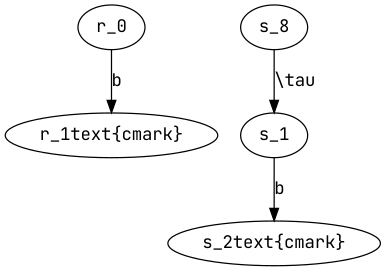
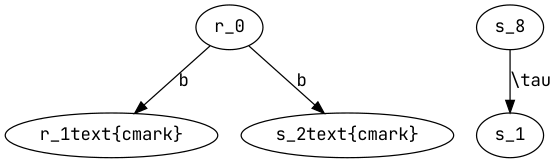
(274, 183) -> (282, 76)
